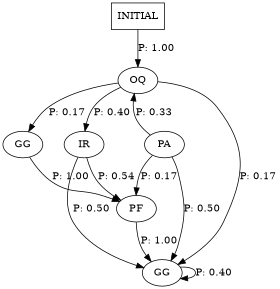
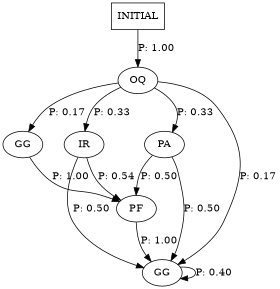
(112, 112) -> (112, 112)
(137, 120) -> (173, 103)
(159, 177) -> (159, 177)
